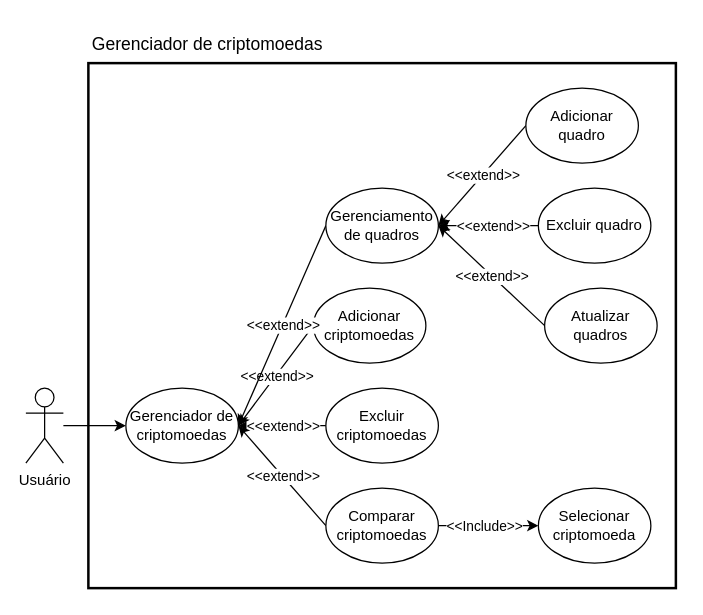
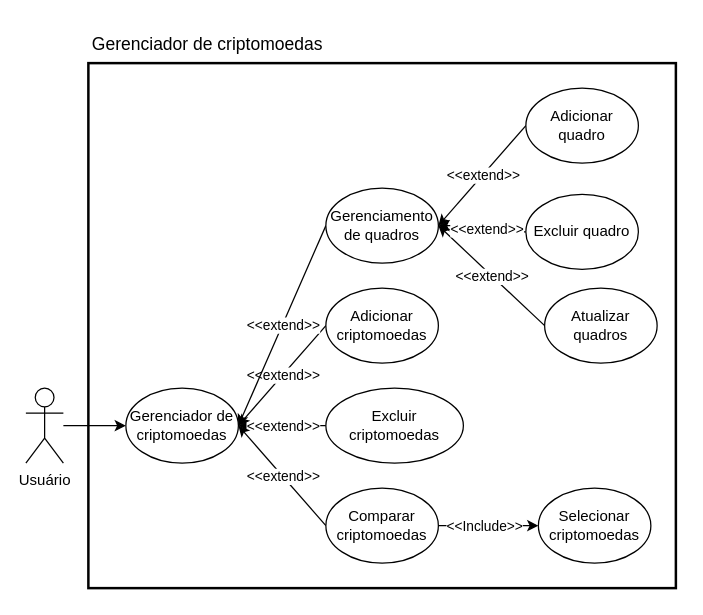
(594, 226) -> (582, 232)
(369, 326) -> (382, 326)
(382, 426) -> (394, 426)
(594, 526) -> (594, 526)
